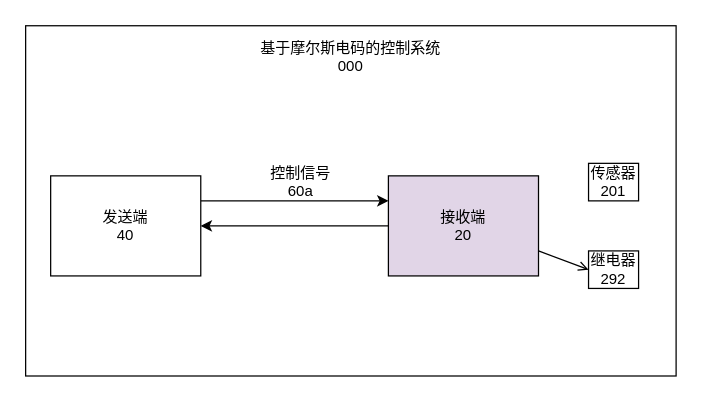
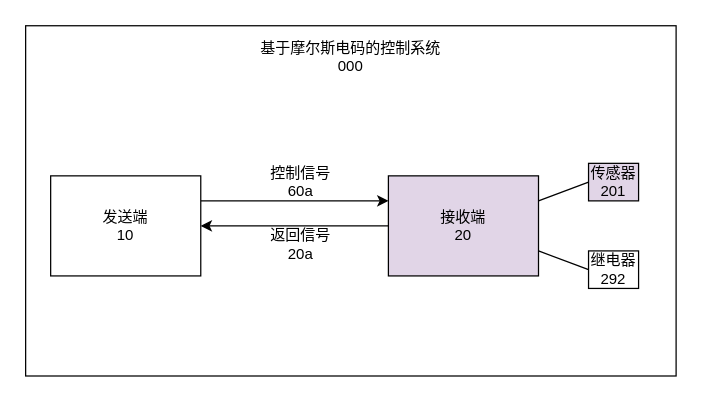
(613, 182) -> (613, 182)
none -> (563, 191)
(126, 226) -> (126, 226)
none -> (301, 244)
(583, 267) -> (583, 268)
